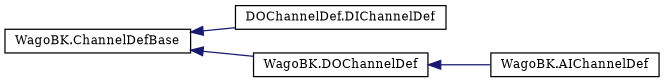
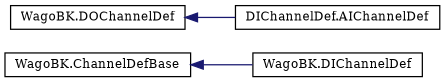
(341, 17) -> (338, 65)
(228, 54) -> none
(575, 65) -> (338, 17)
